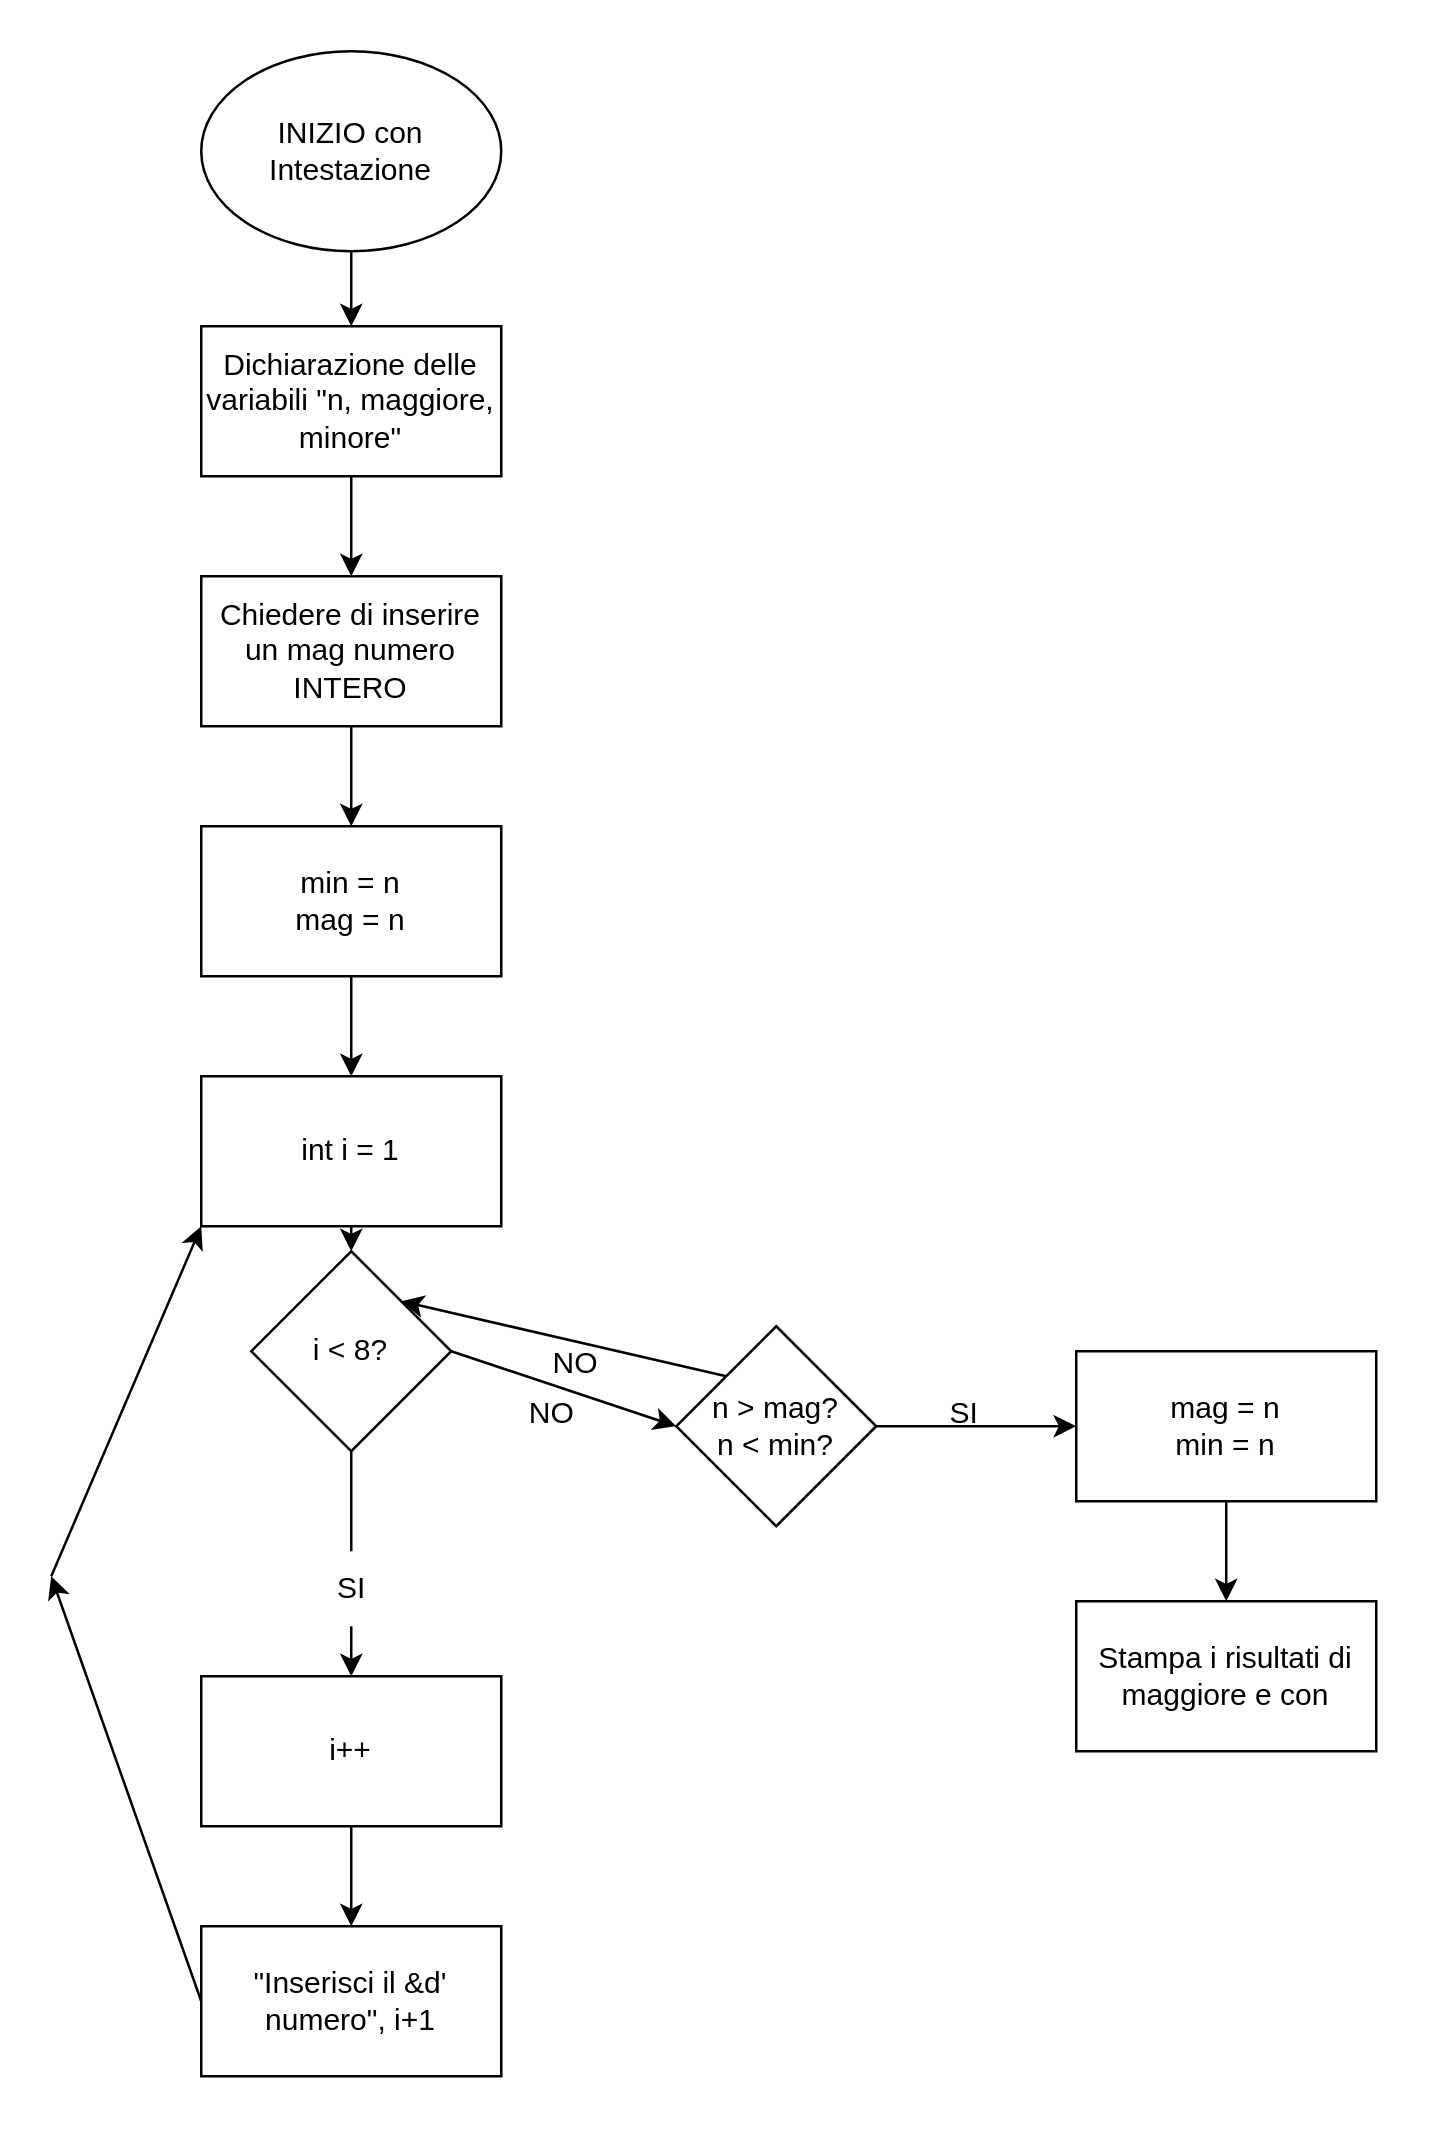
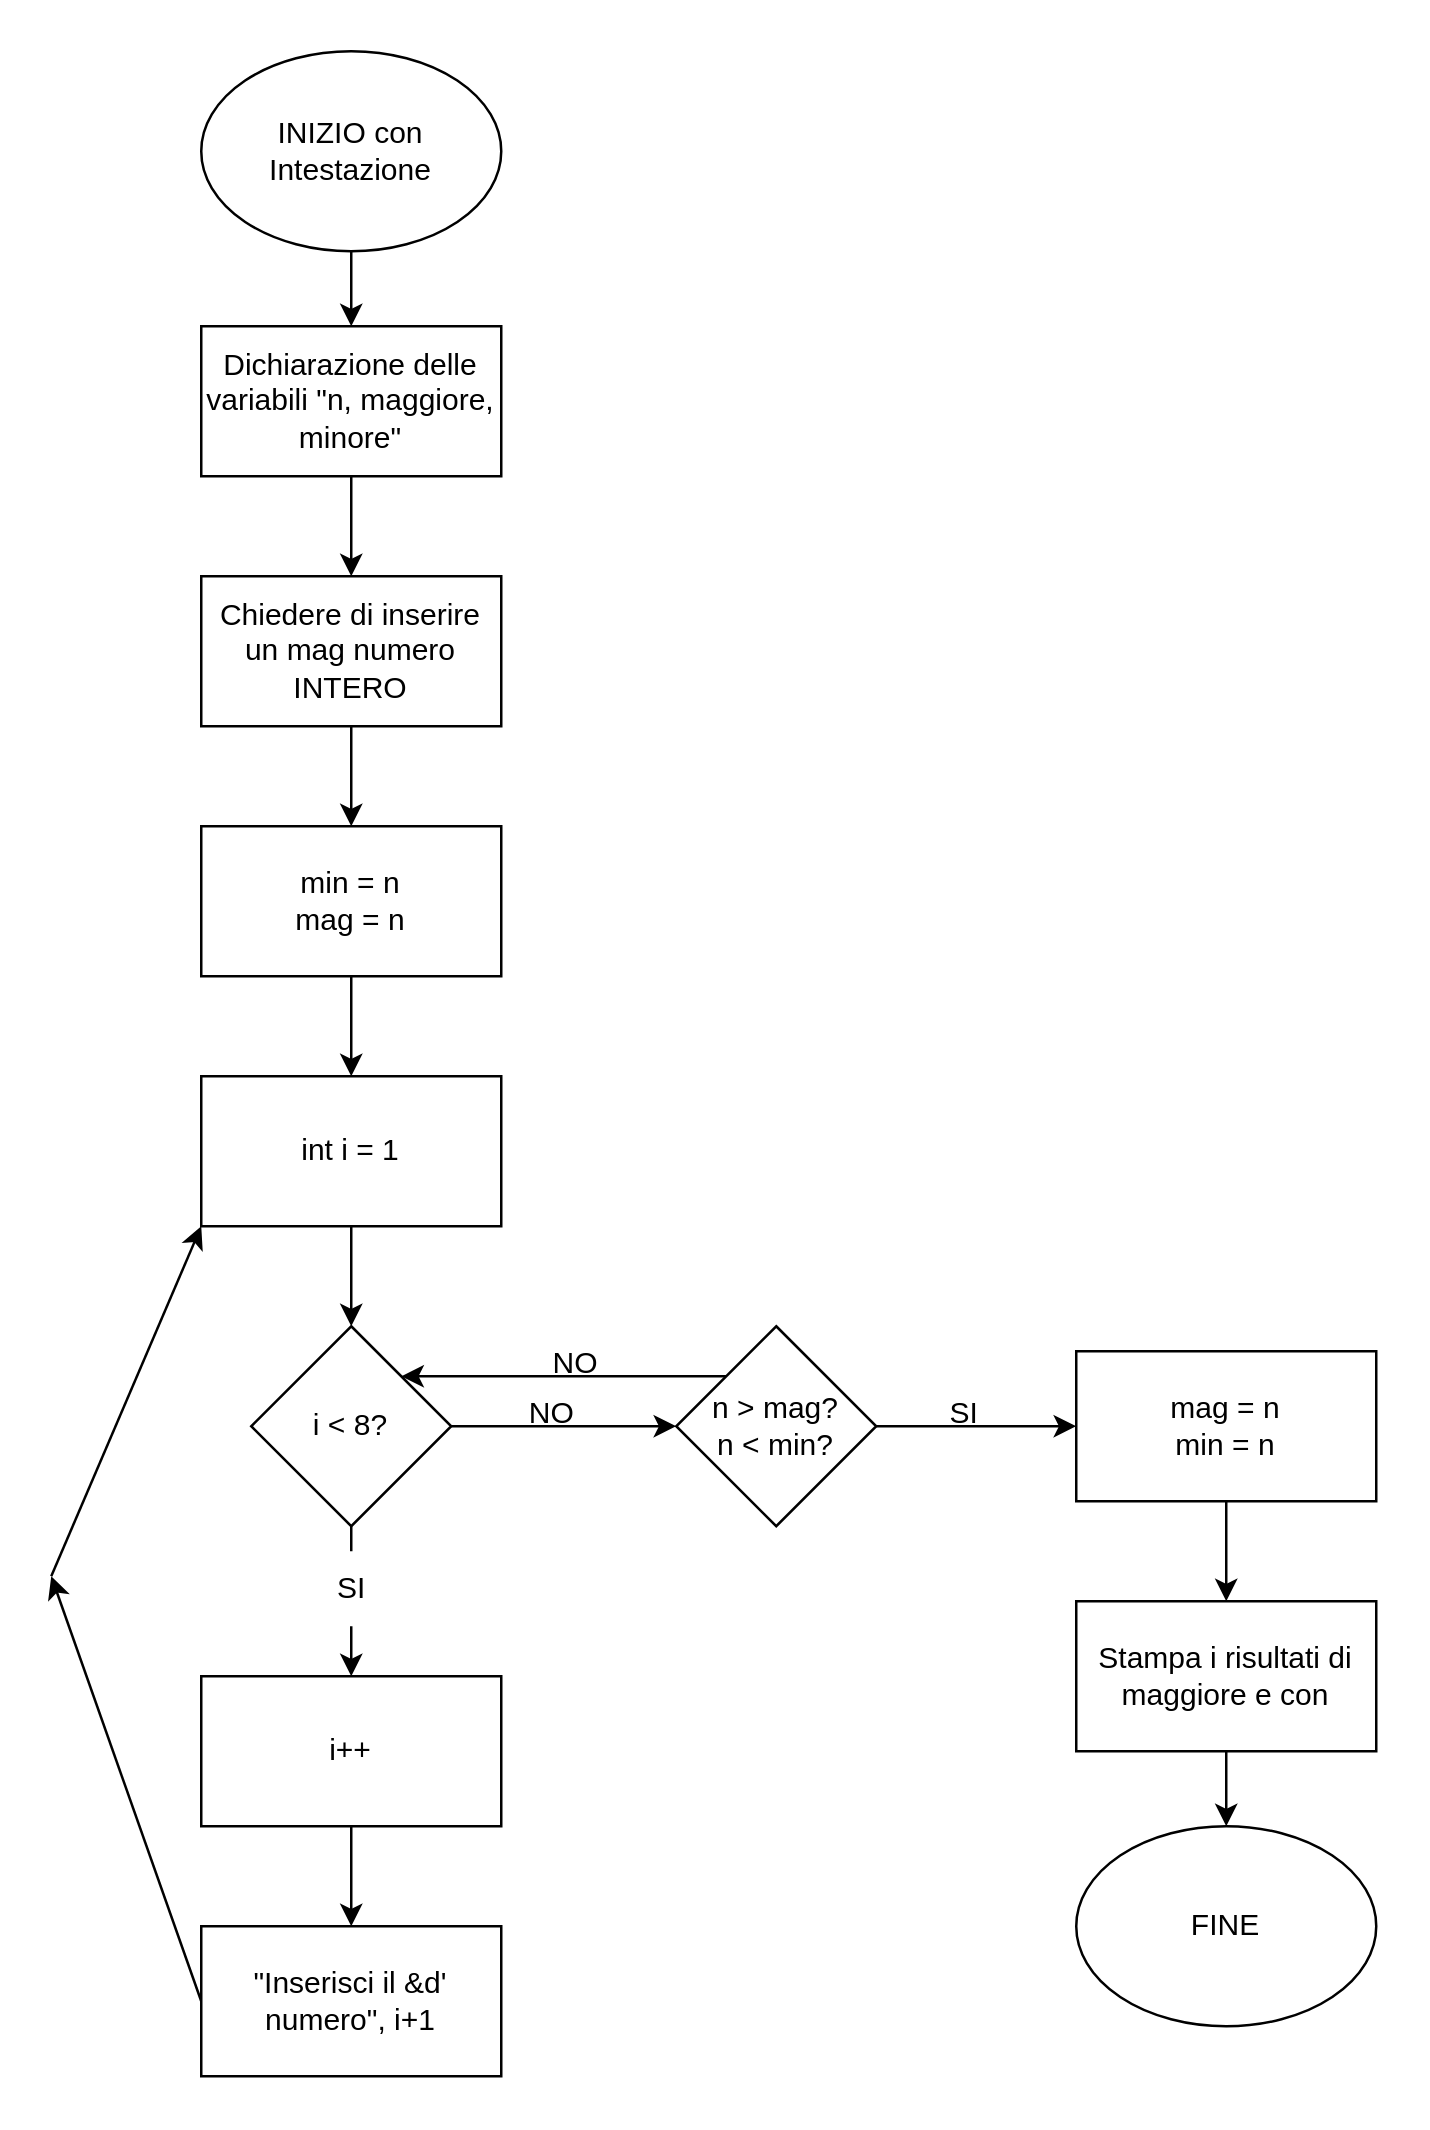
(351, 1351) -> (351, 1426)
none -> (1226, 1780)
none -> (1226, 1926)
